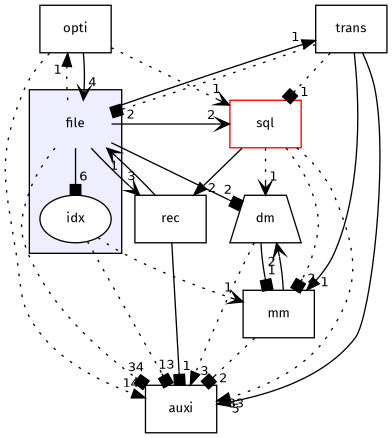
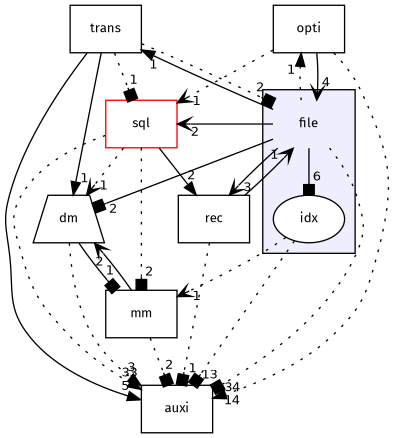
(355, 171) -> (88, 117)
(175, 307) -> (197, 308)
